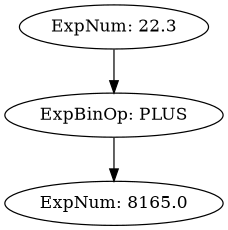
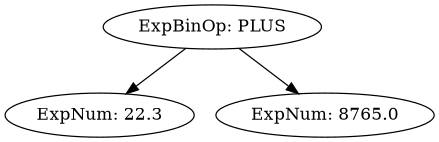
(114, 65) -> (161, 67)
(114, 203) -> (325, 115)
